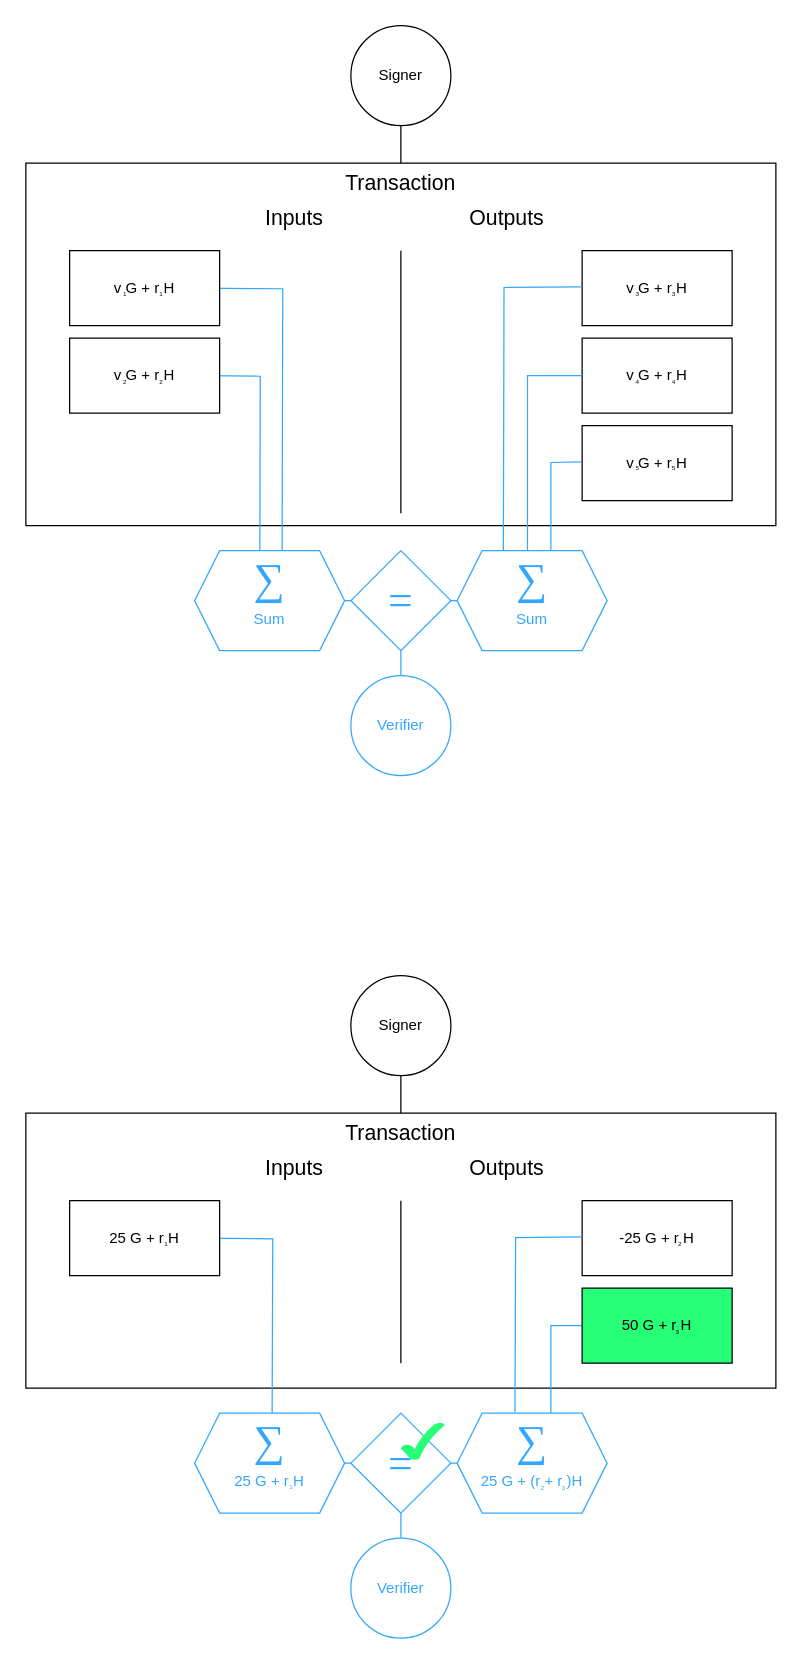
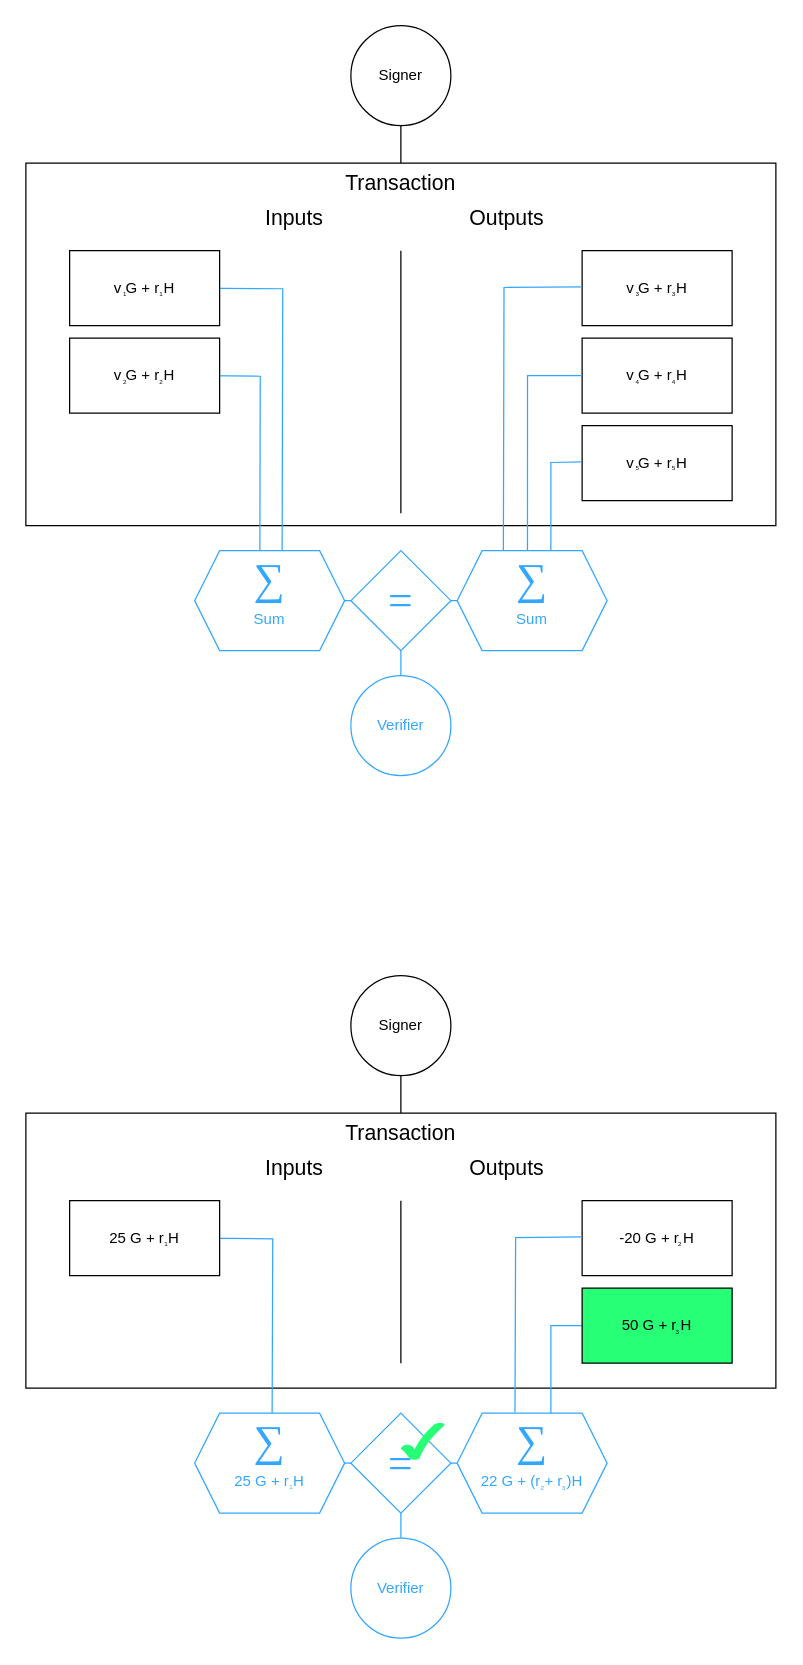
(657, 1238) -> (657, 1238)
(532, 1463) -> (532, 1463)
